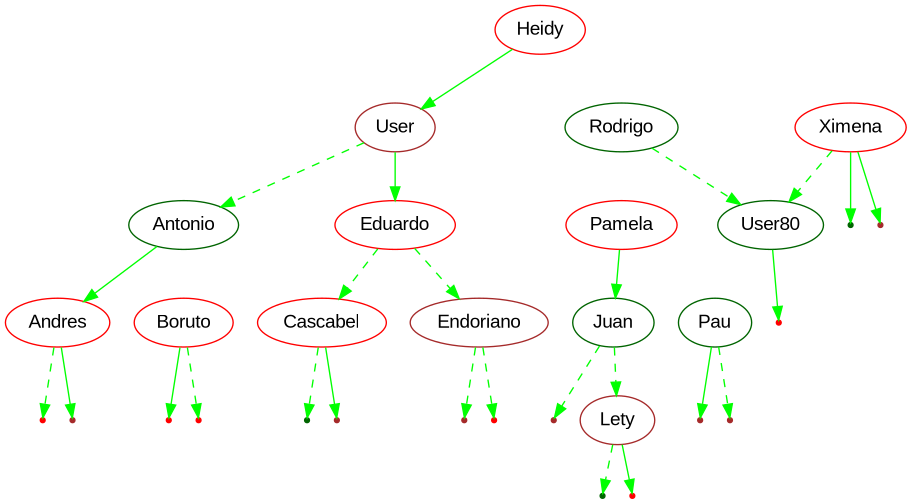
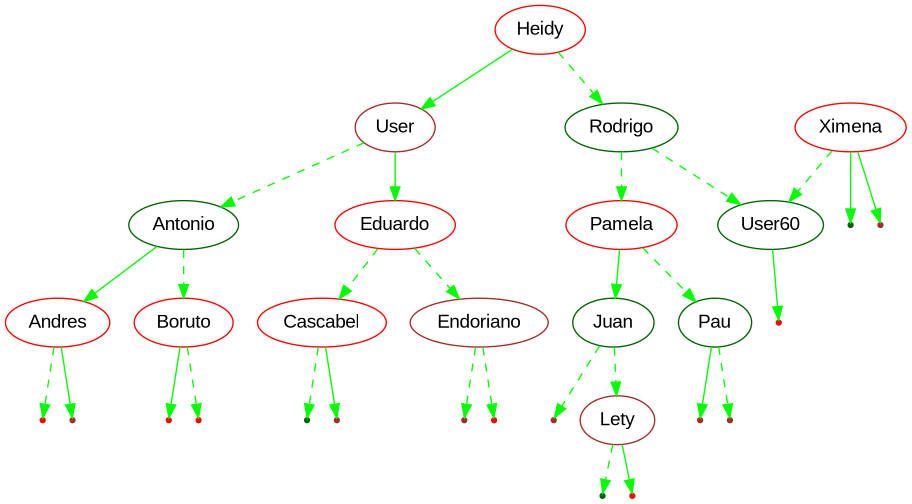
none -> (576, 73)
none -> (622, 170)
(771, 225) -> (771, 225)
none -> (184, 267)
none -> (664, 270)
